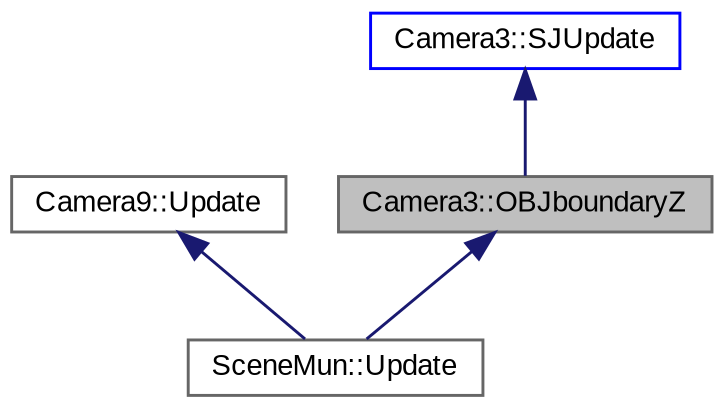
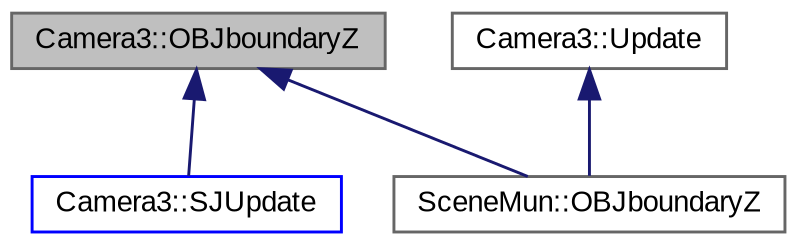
(525, 138) -> (191, 137)
(149, 204) -> (589, 41)
(336, 368) -> (589, 204)
